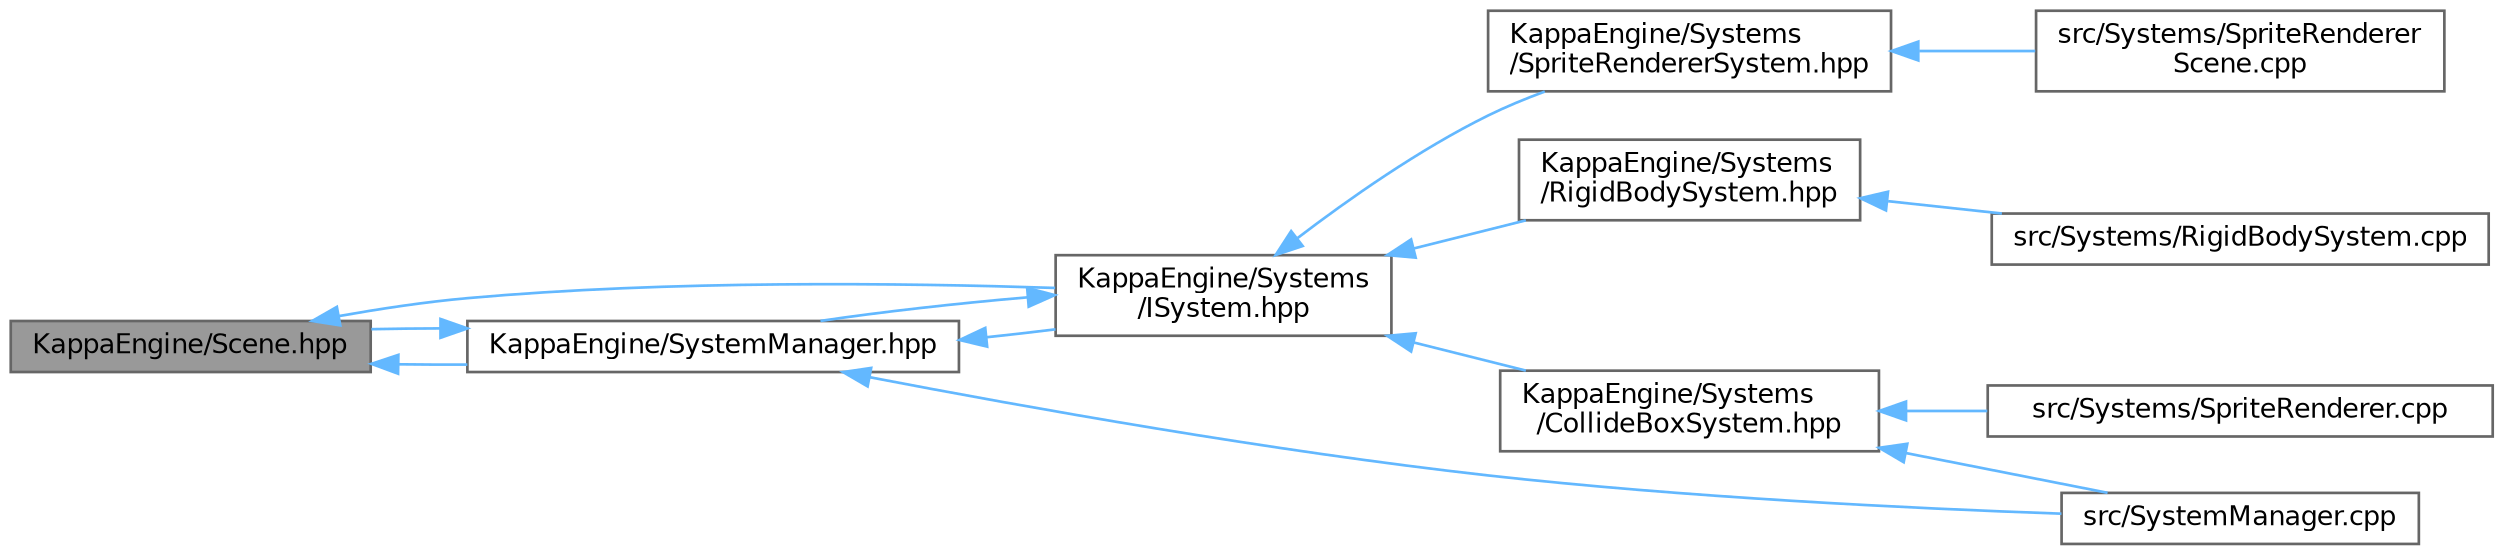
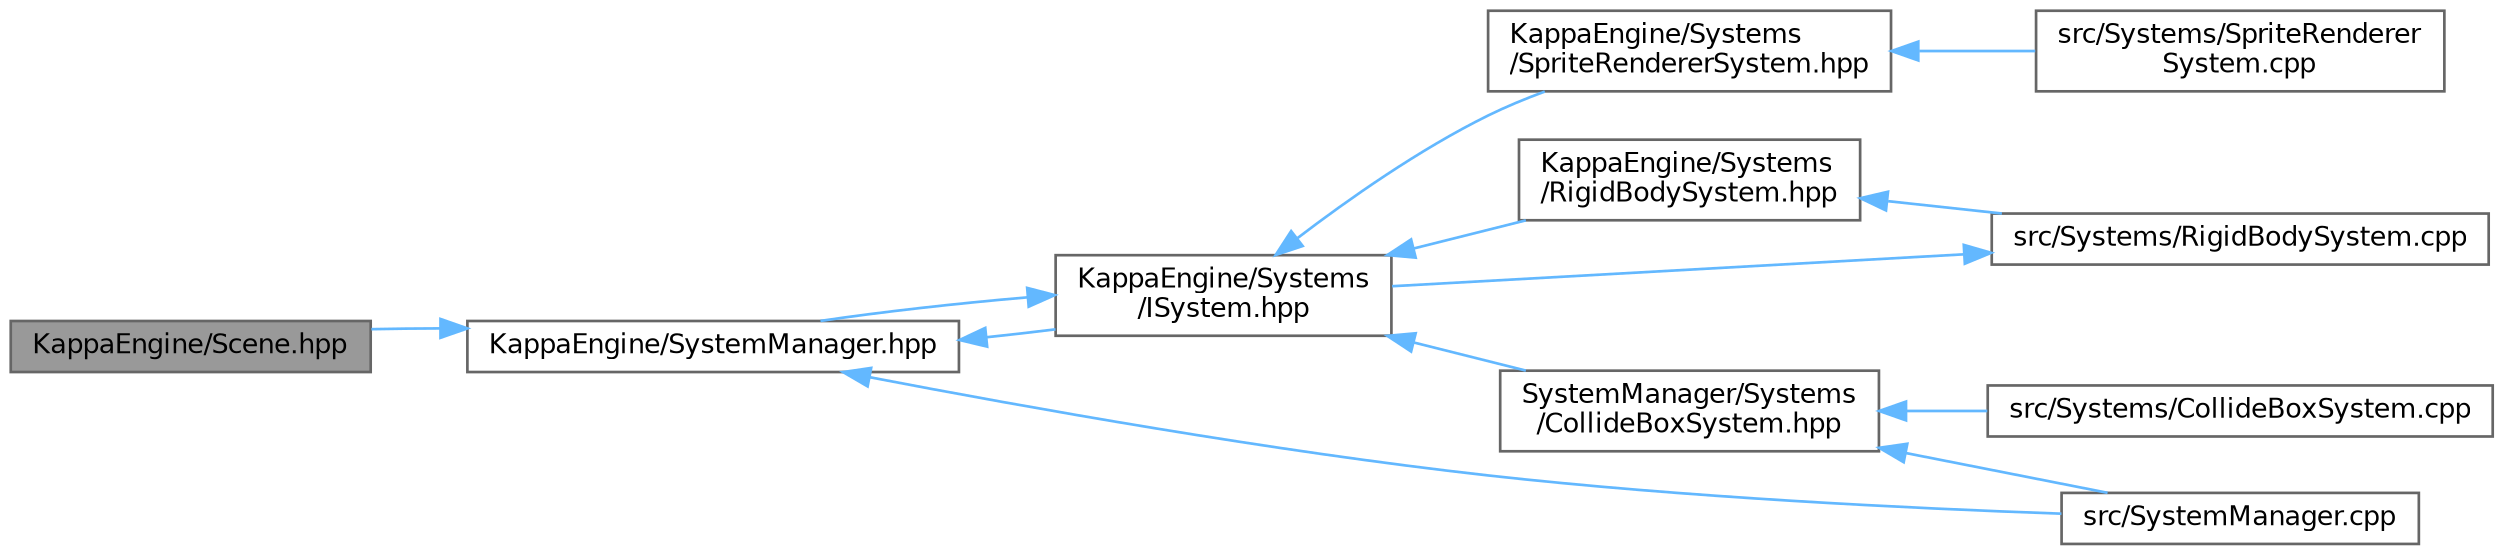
(2240, 51) -> (2240, 51)
(696, 286) -> (1678, 270)
(433, 365) -> none
(1690, 411) -> (1690, 411)
(2240, 411) -> (2240, 411)
